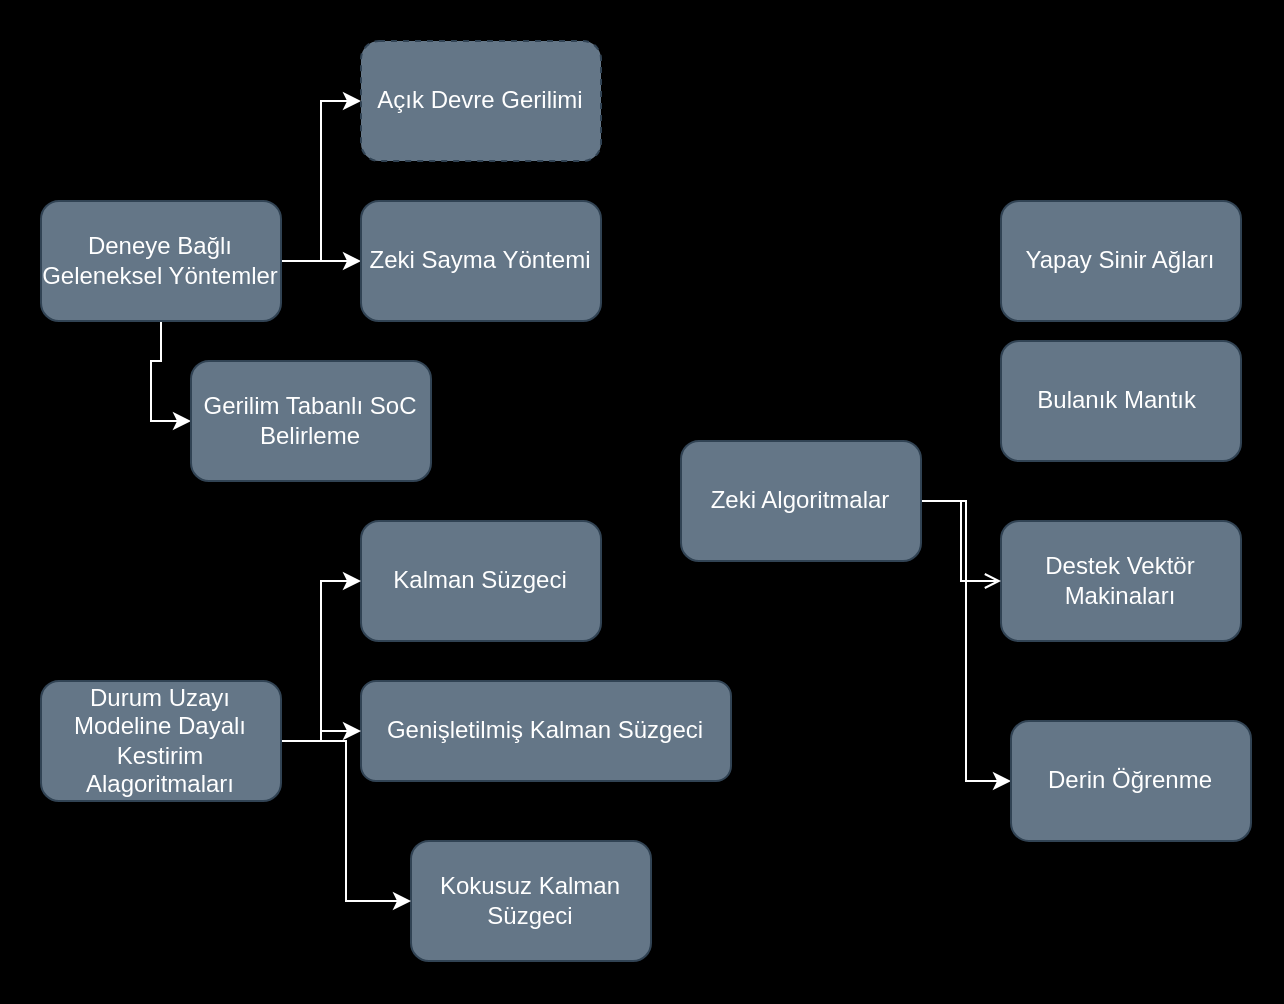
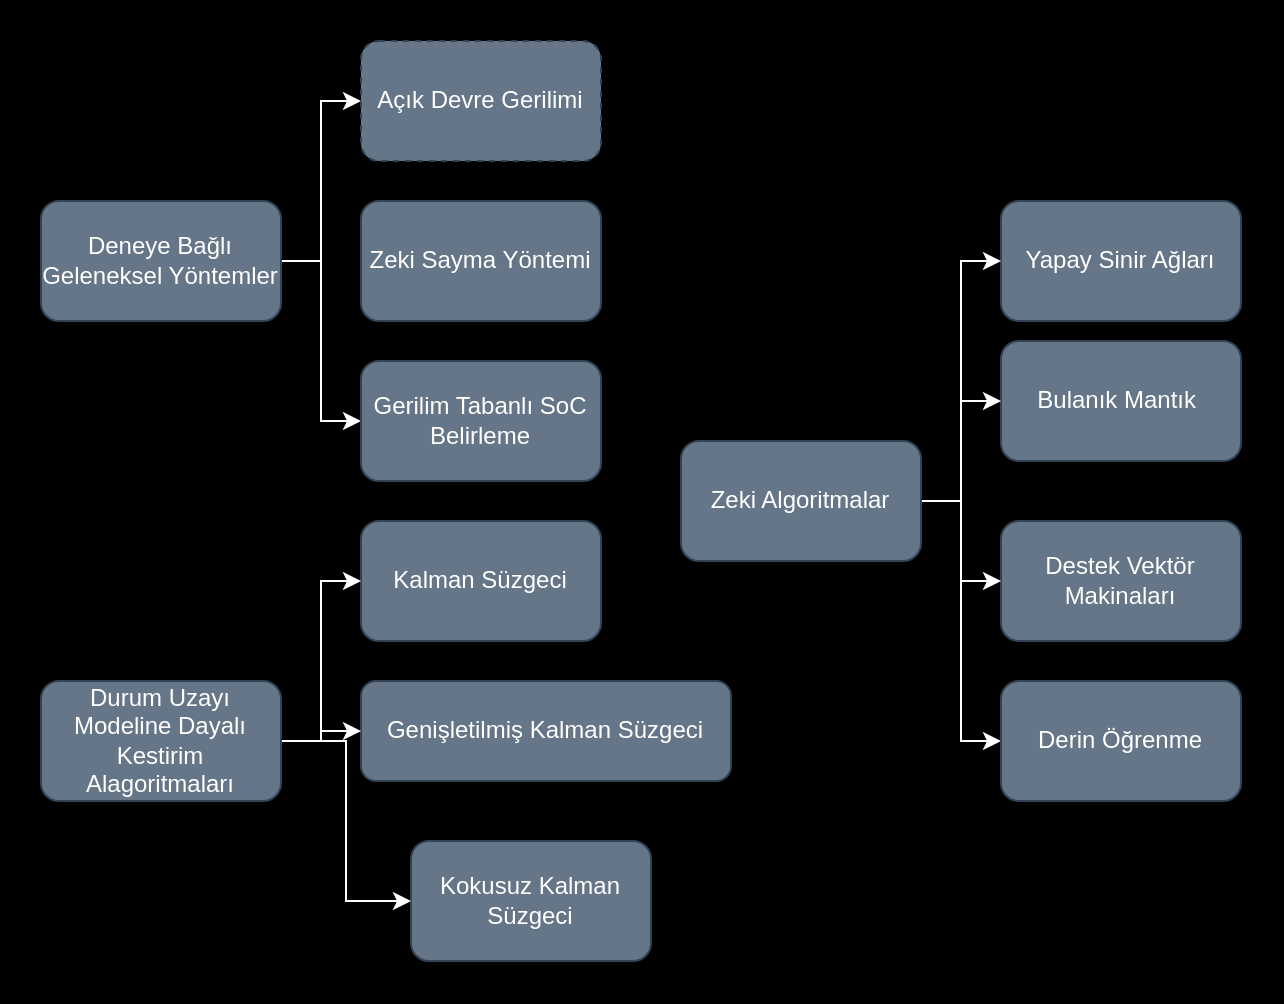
(336, 261) -> none
none -> (961, 316)
none -> (976, 401)
(311, 421) -> (481, 421)
(989, 581) -> (986, 581)
(1131, 781) -> (1121, 741)
